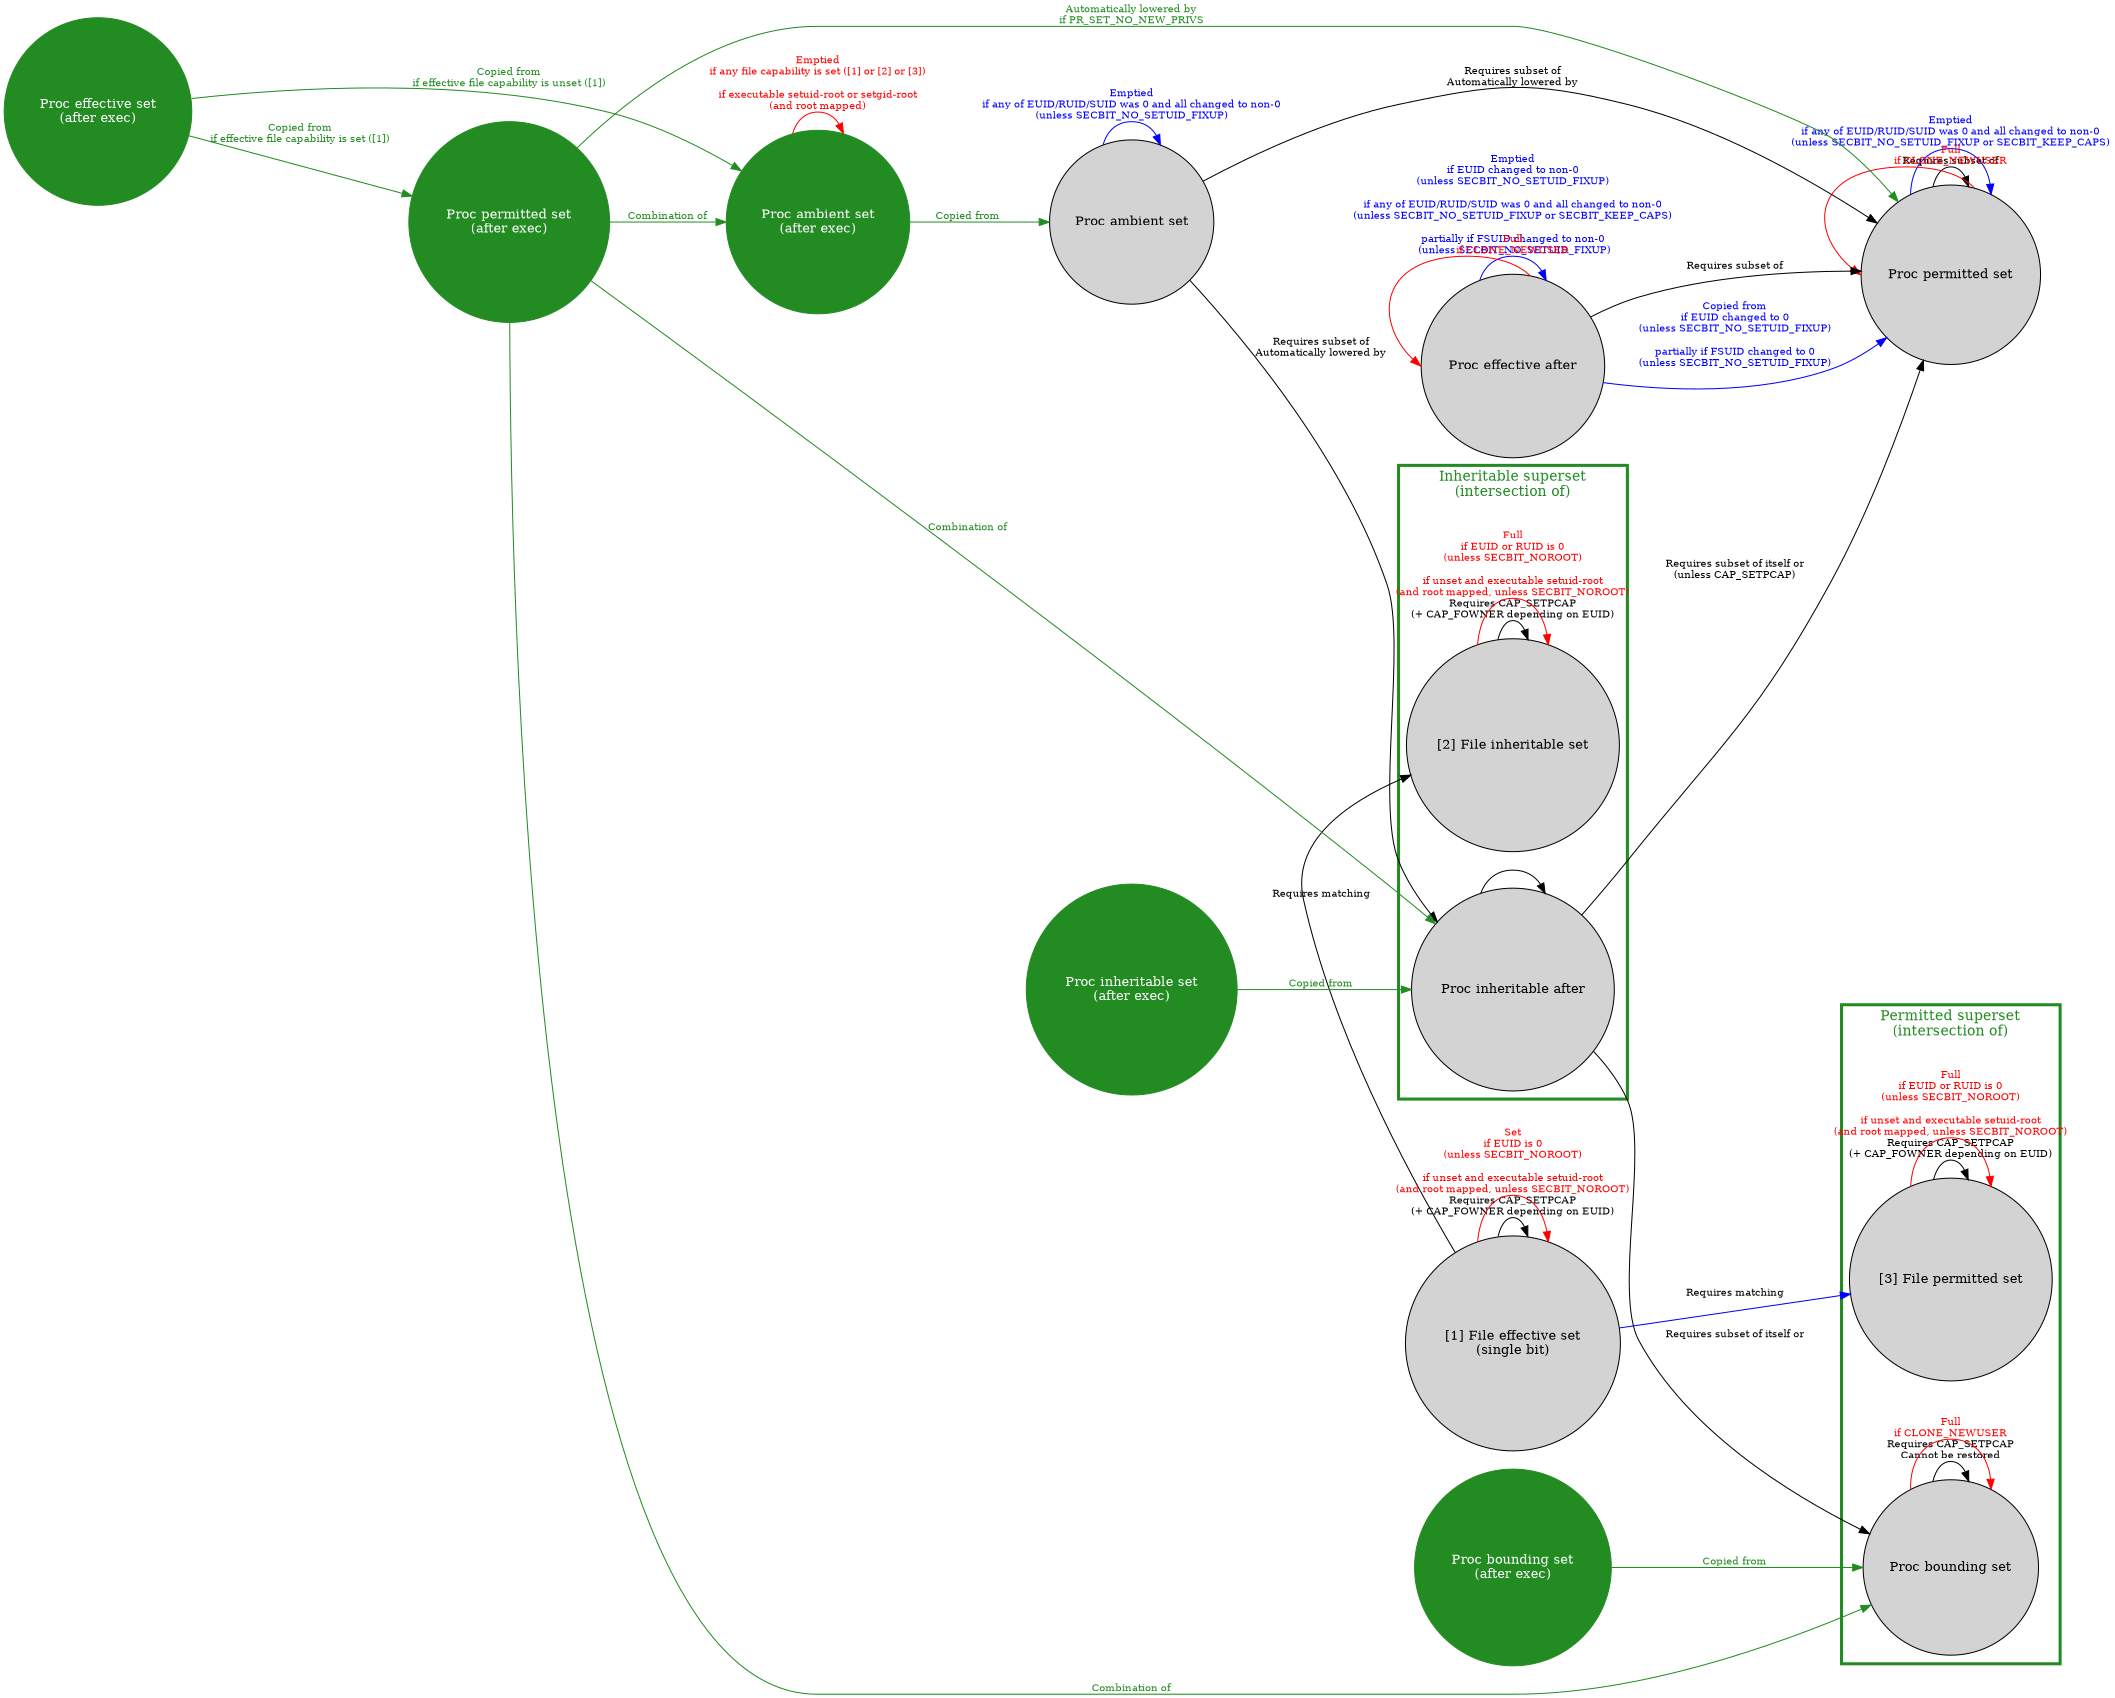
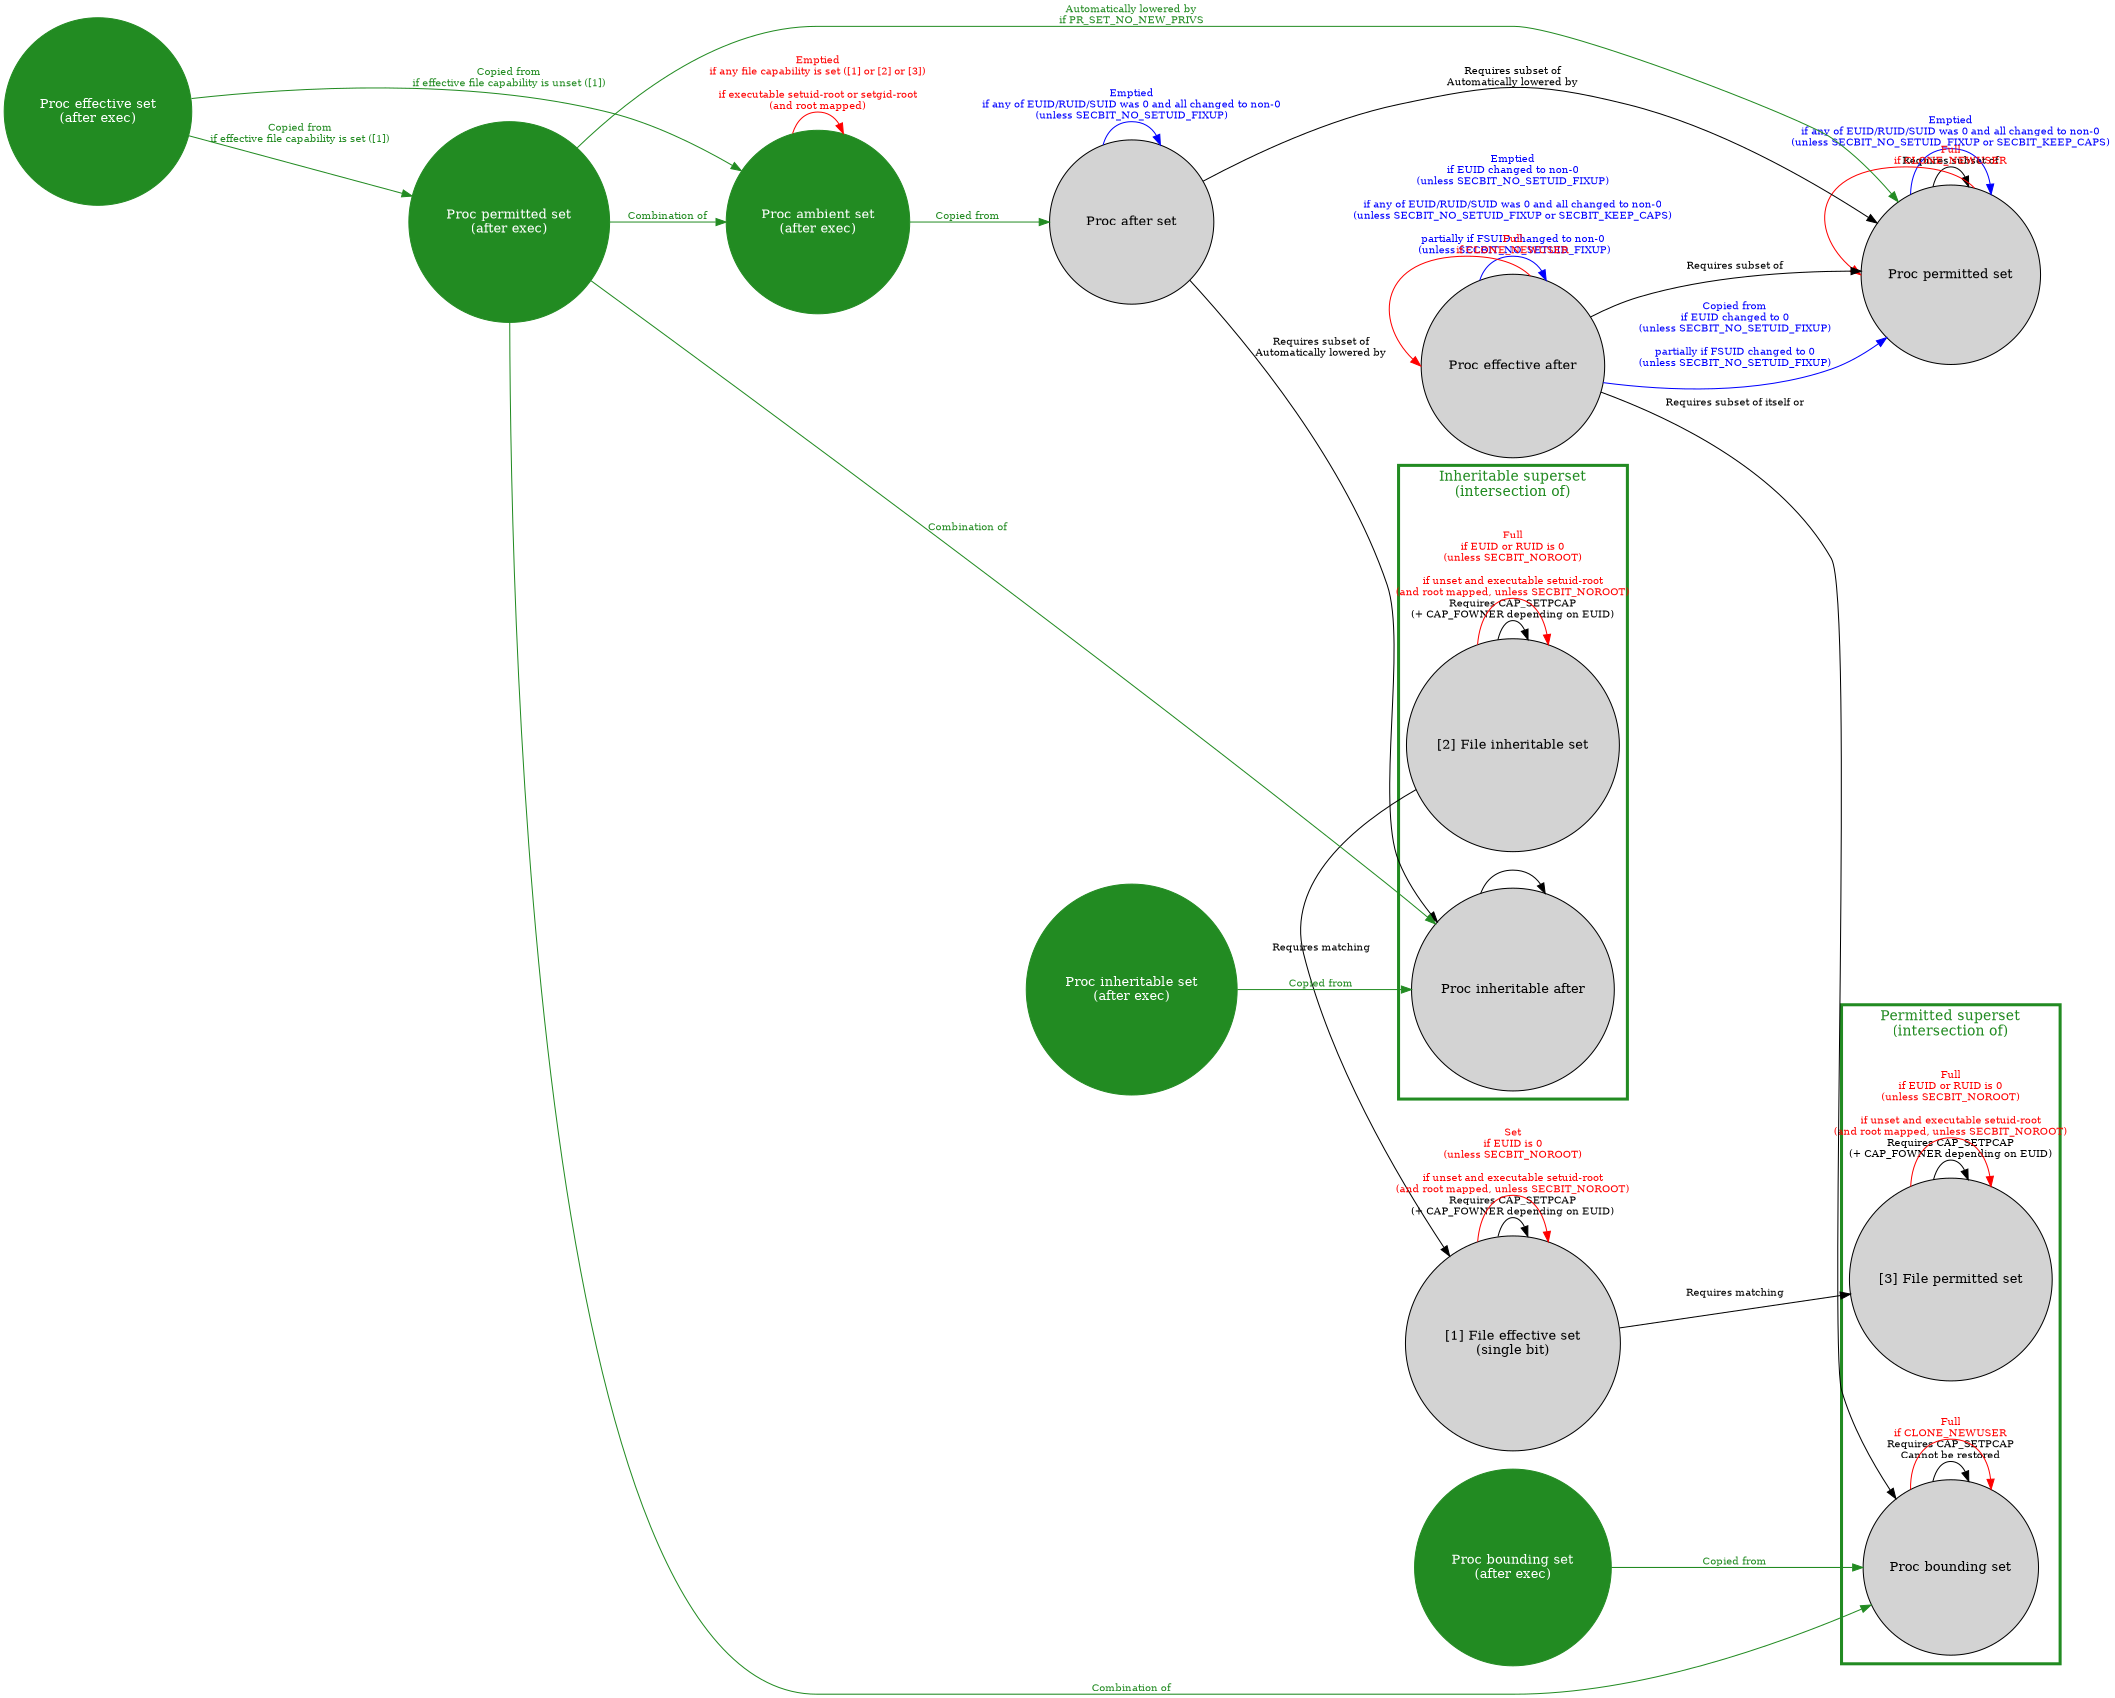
(1132, 222) -> (1132, 222)
(1784, 662) -> none
(1334, 1003) -> (1320, 1008)
(1730, 1312) -> (1730, 1312)
(1638, 1337) -> (1841, 885)
